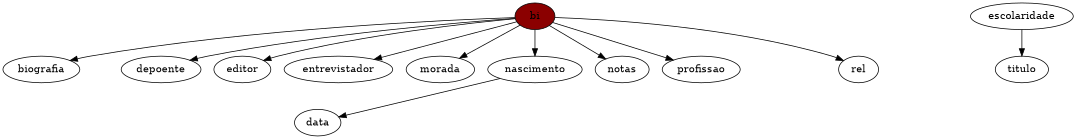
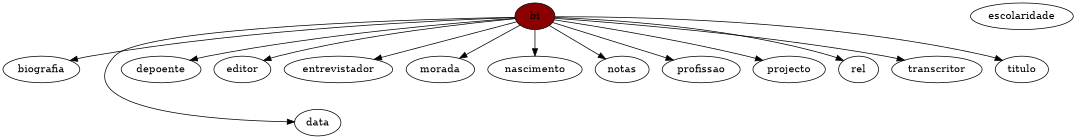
(1022, 39) -> (776, 26)
none -> (789, 69)
none -> (937, 69)
(423, 97) -> (204, 34)
